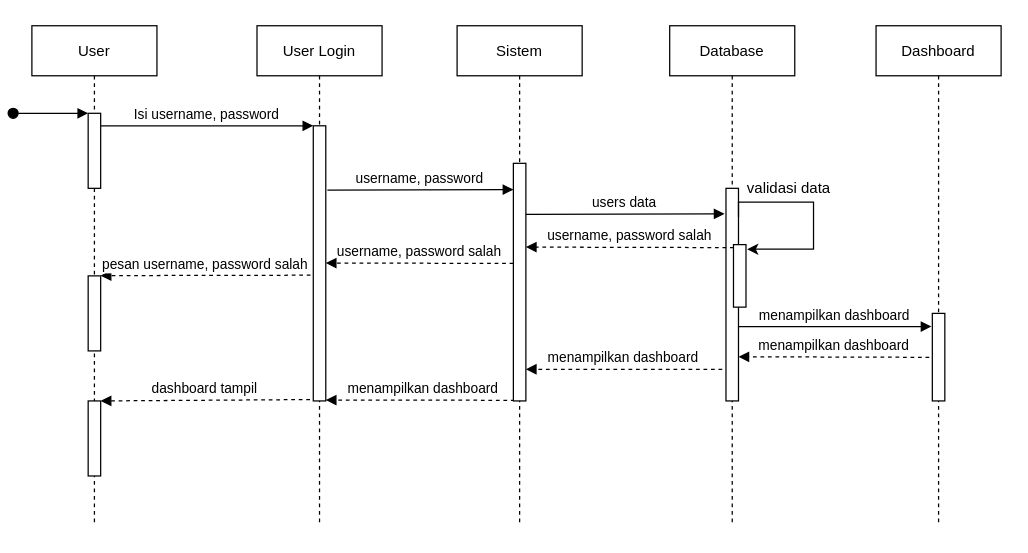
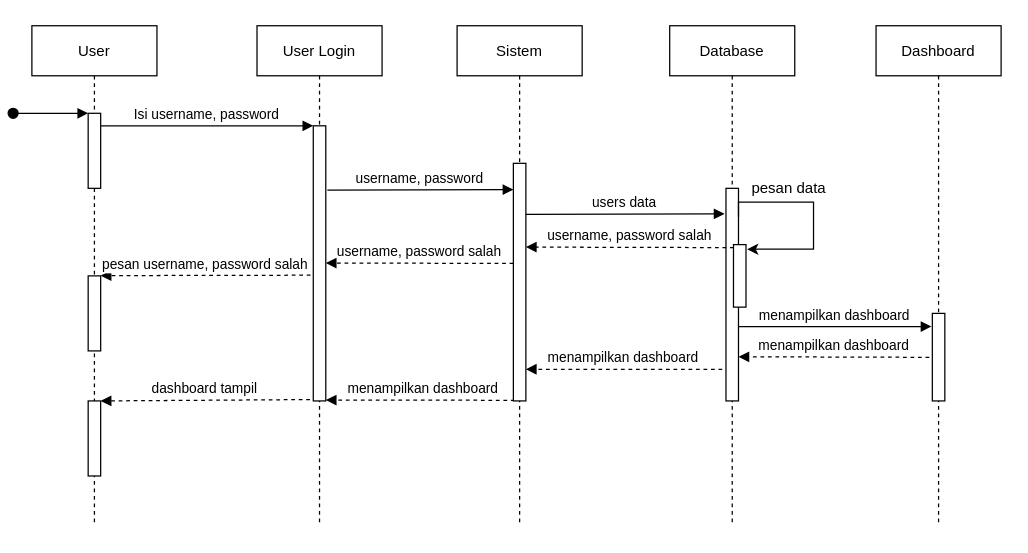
(789, 188) -> (789, 188)
